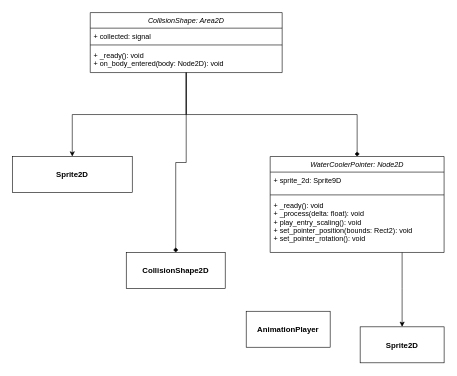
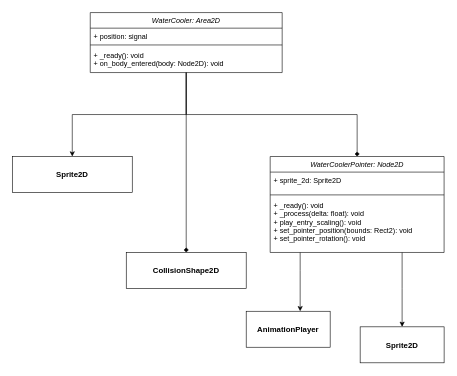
(186, 20) -> (186, 20)
(125, 36) -> (123, 36)
(311, 180) -> (311, 180)
(176, 270) -> (186, 270)
none -> (300, 305)
